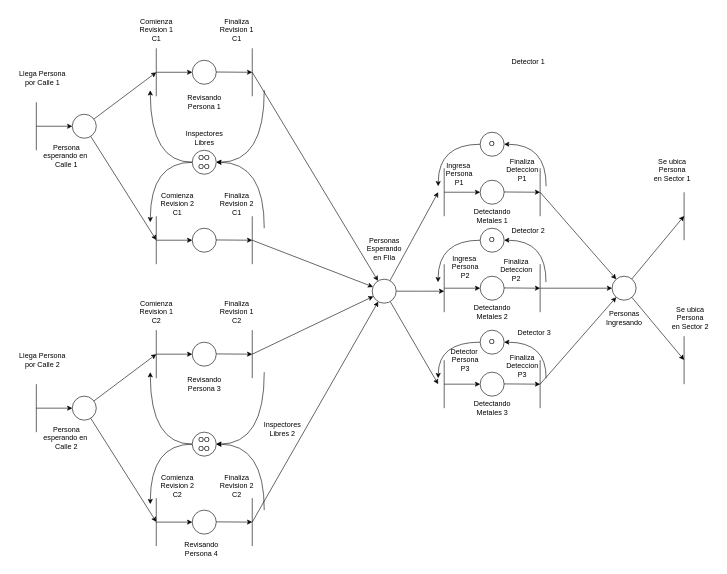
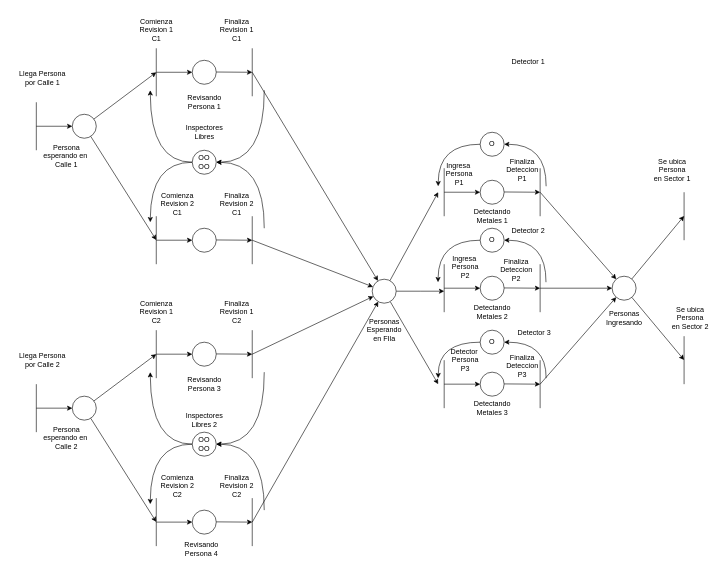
(204, 138) -> (204, 132)
(384, 249) -> (384, 330)
(282, 429) -> (204, 420)
